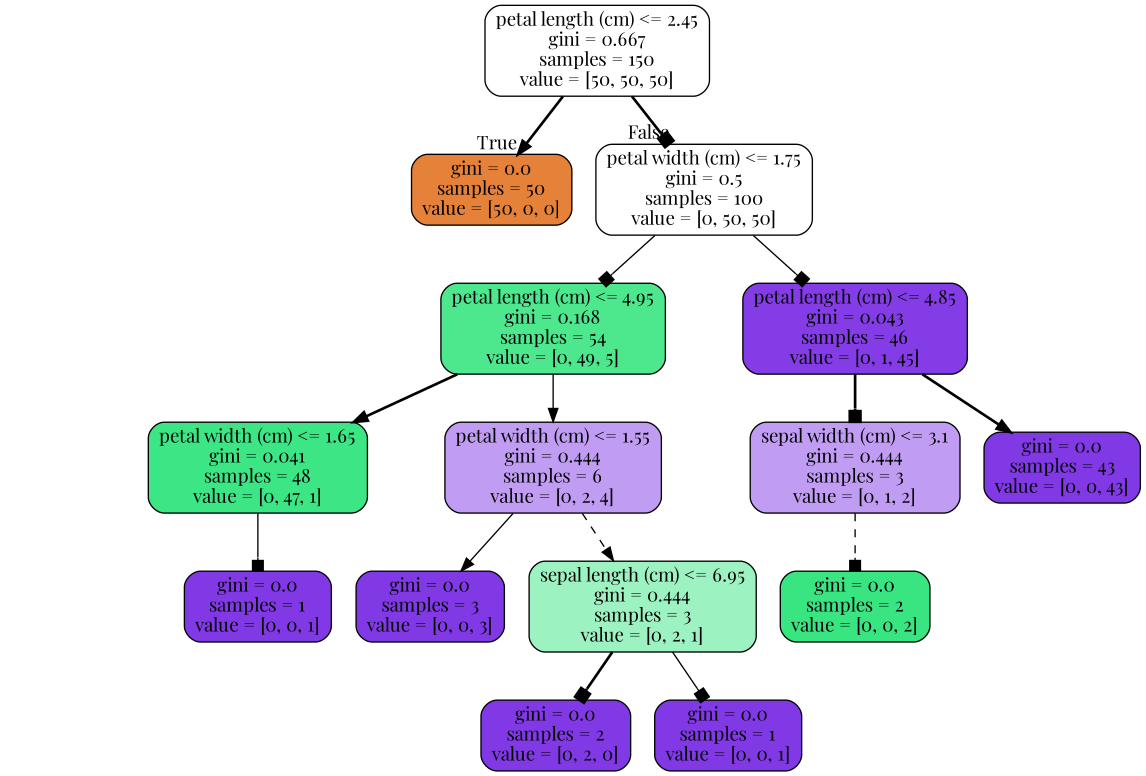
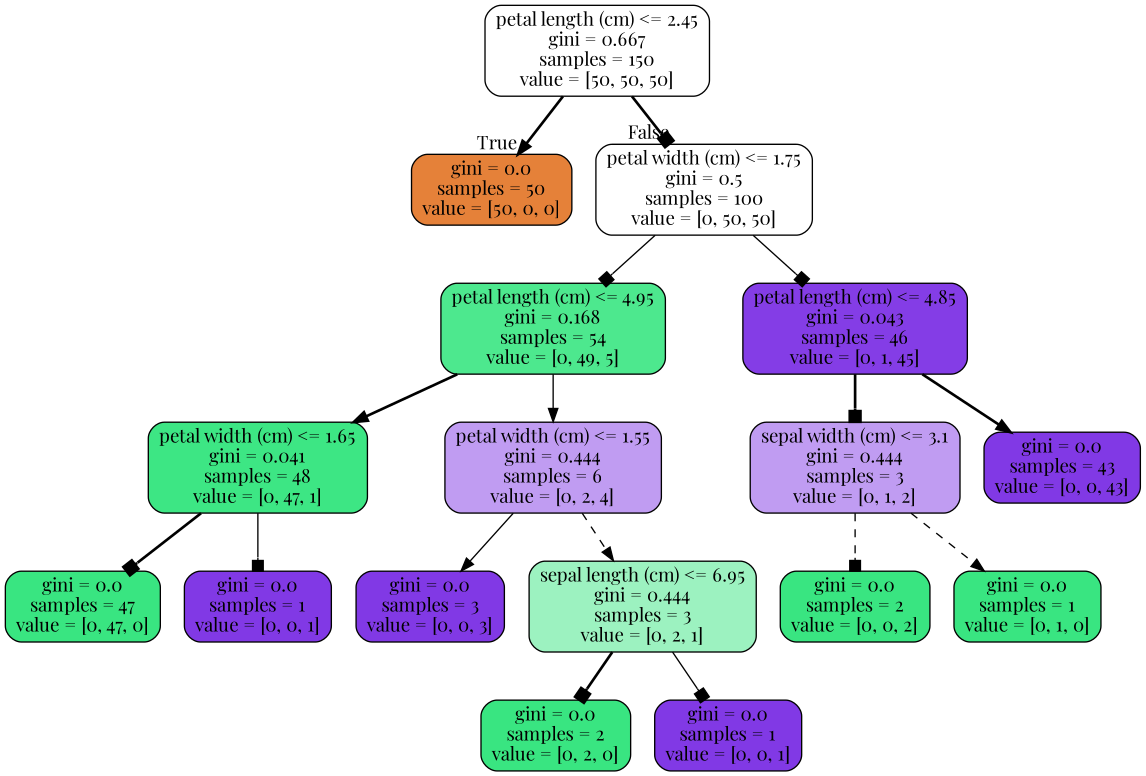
none -> (83, 607)
none -> (1027, 607)
(556, 736) -> (556, 736)
